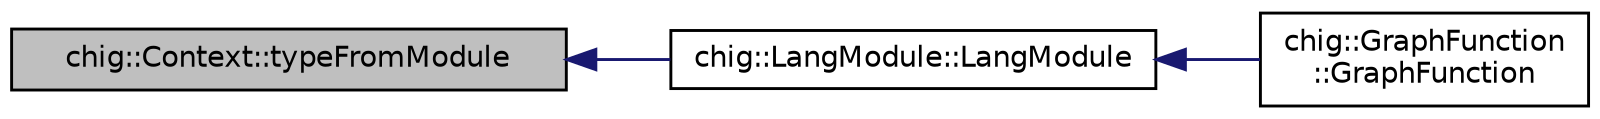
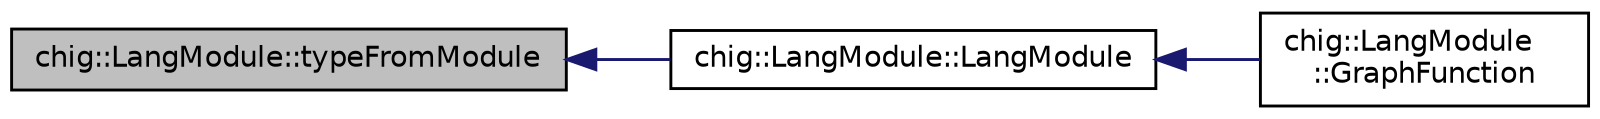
(289, 60) -> (289, 60)
(1424, 60) -> (1424, 60)
